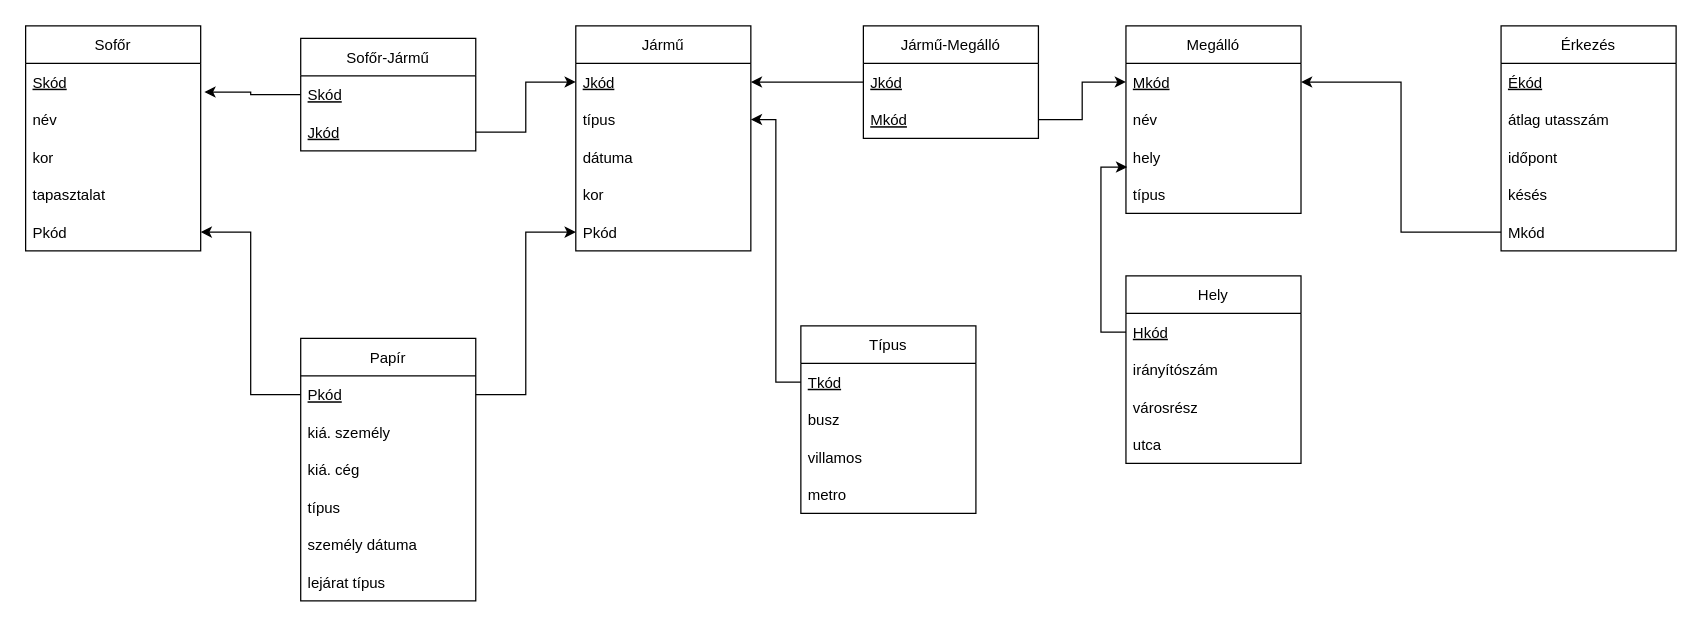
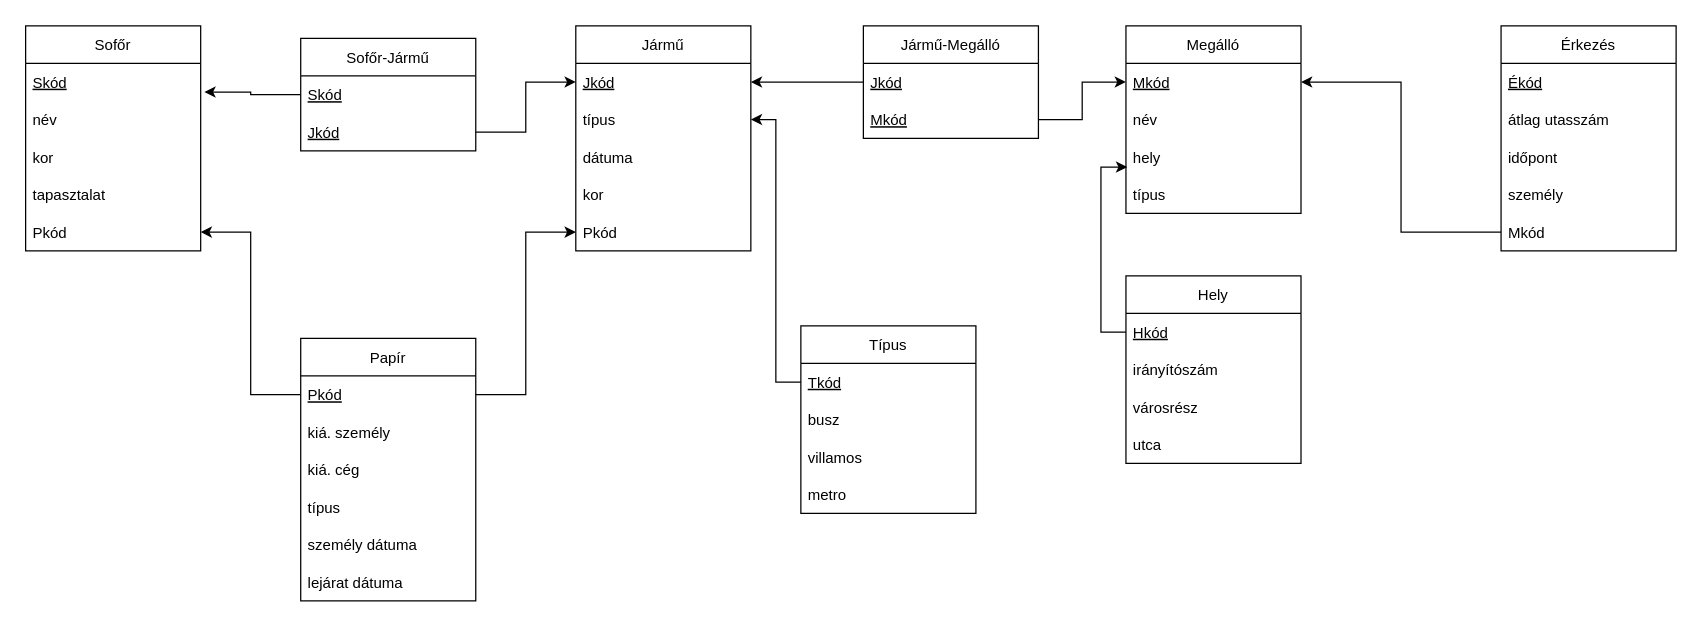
(1529, 195) -> (1535, 195)
(358, 583) -> (362, 583)
